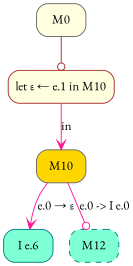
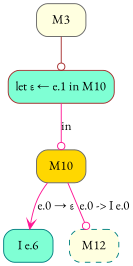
(61, 20) -> (61, 20)
(61, 87) -> (61, 87)
(61, 122) -> (61, 123)
(94, 246) -> (94, 246)
